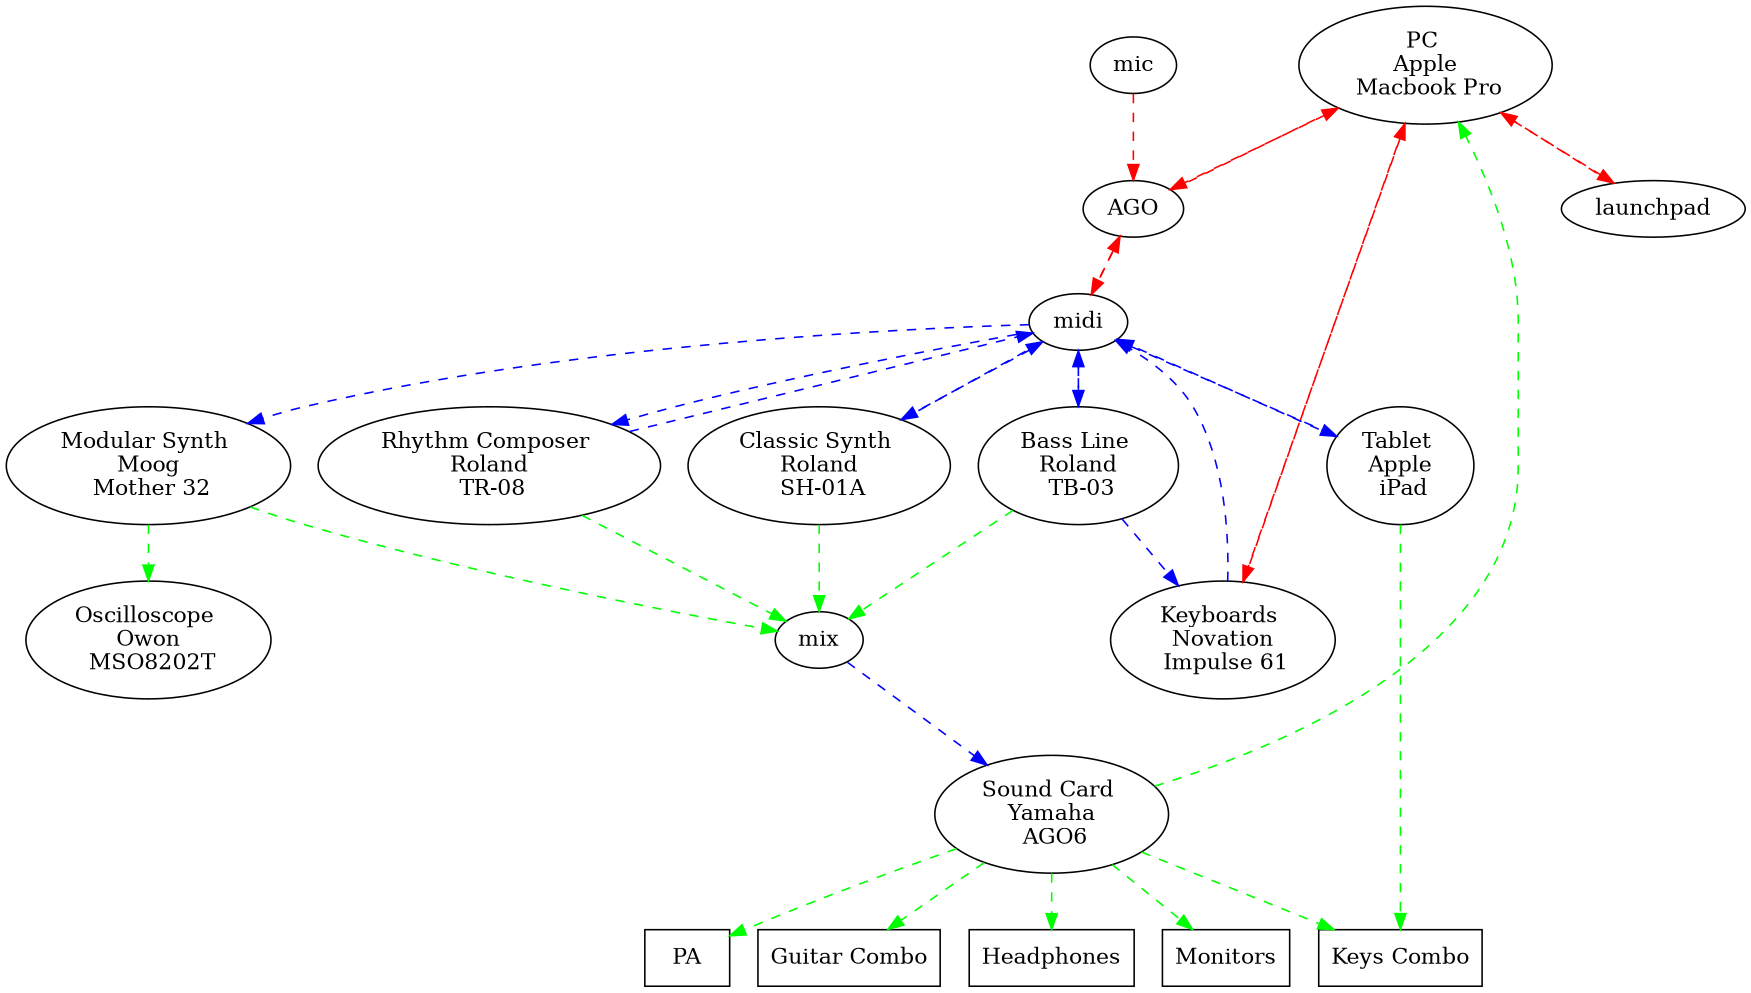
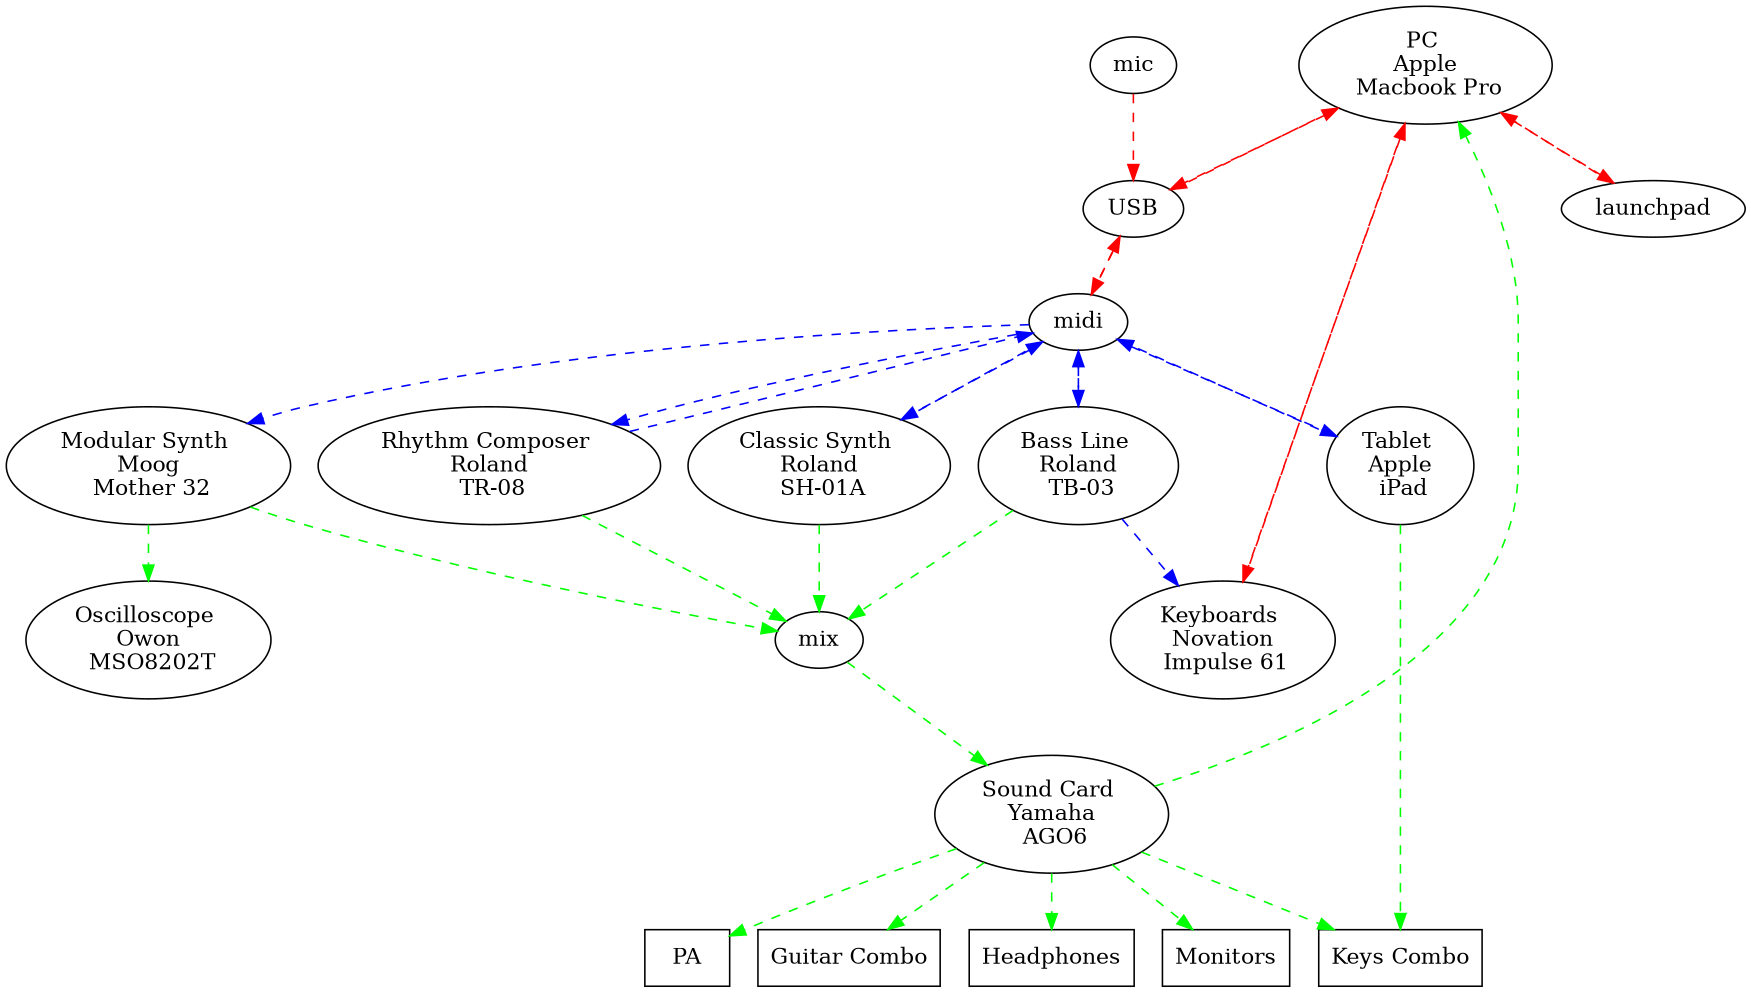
(1133, 209) -> (1133, 209)
(1212, 449) -> none
(911, 709) -> (911, 709)
